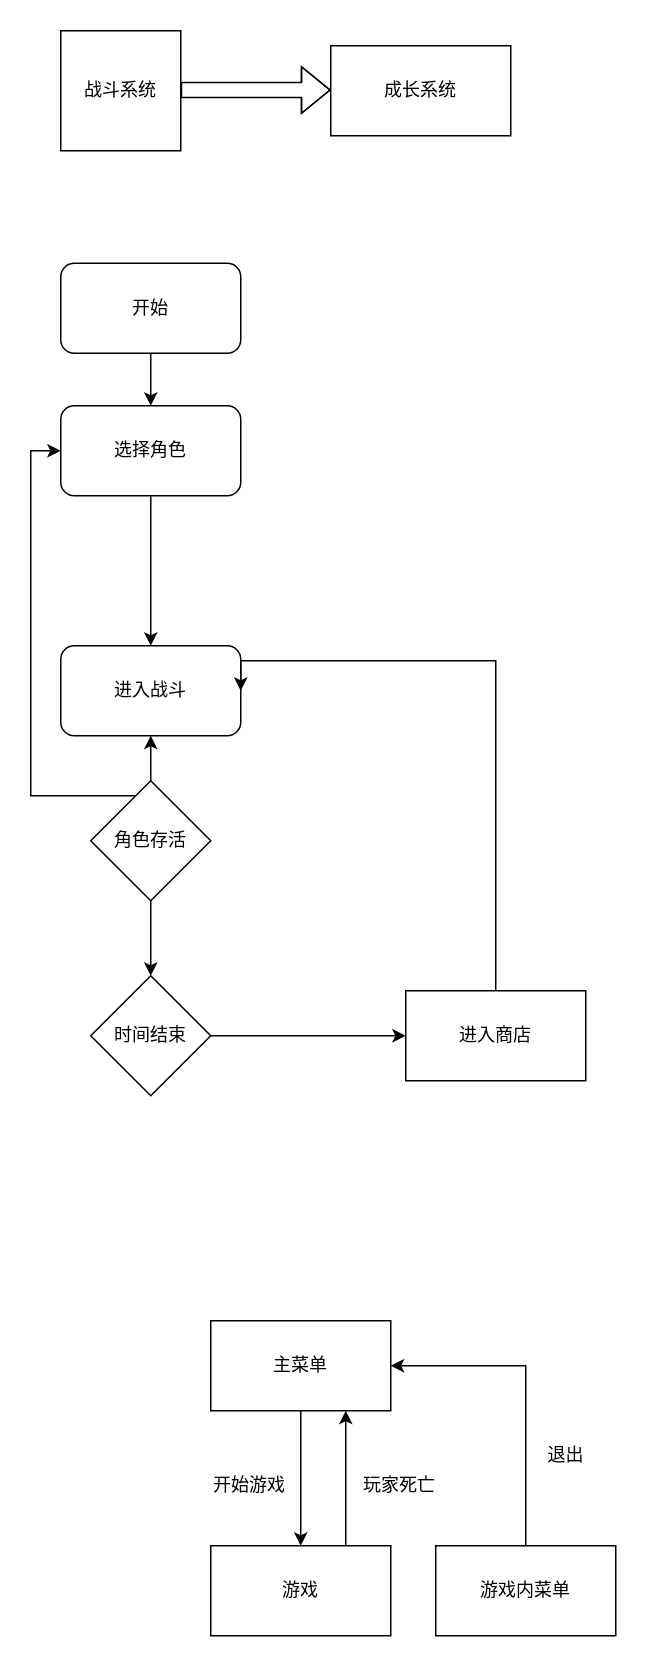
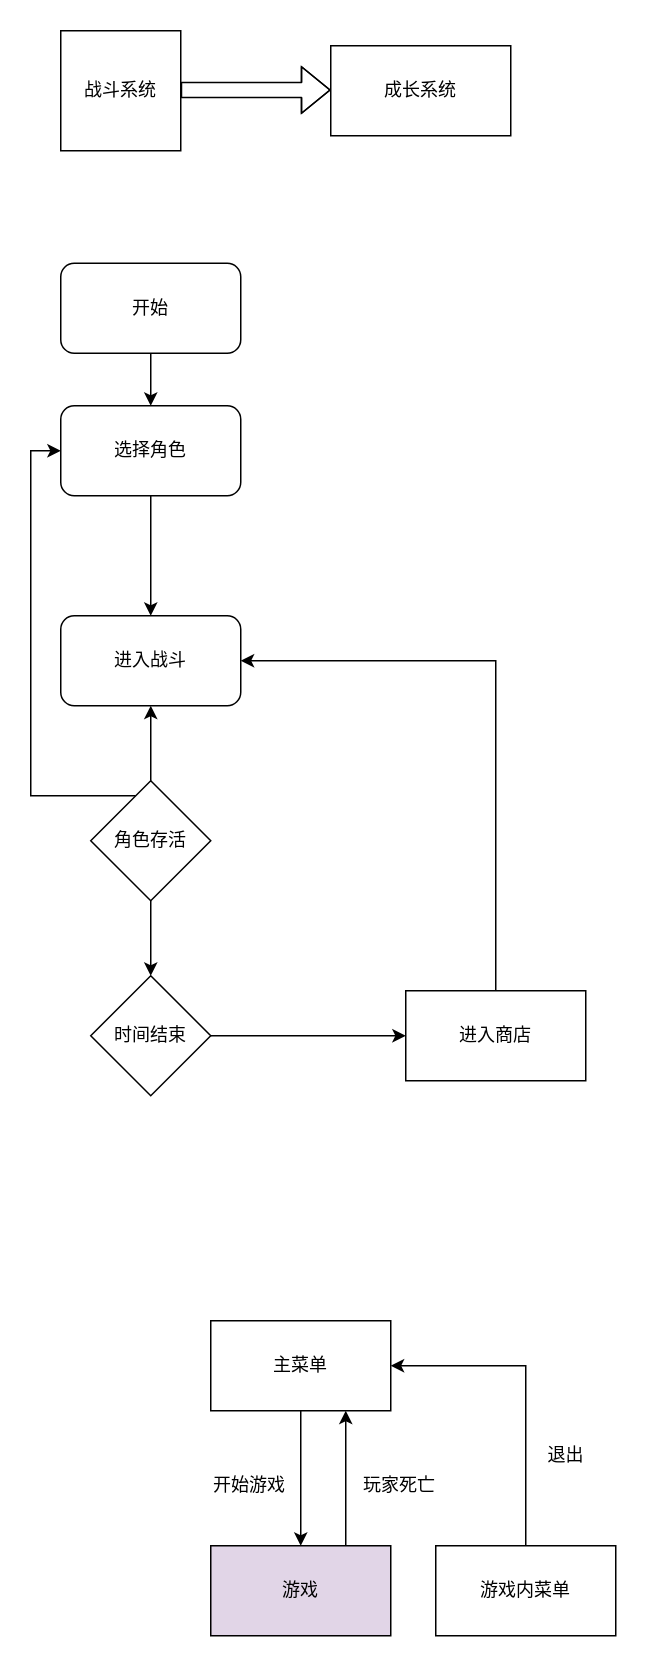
(151, 691) -> (151, 661)
(301, 1591) -> (301, 1591)
